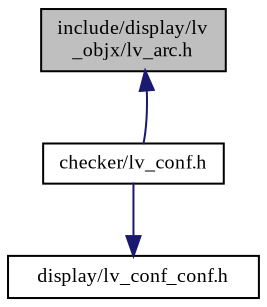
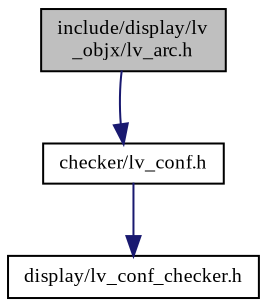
(147, 118) -> (120, 97)
(133, 277) -> (133, 277)
